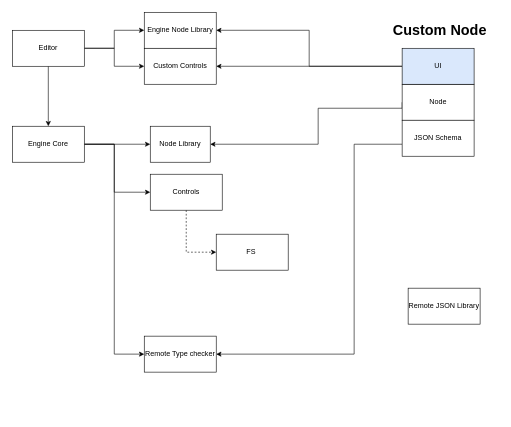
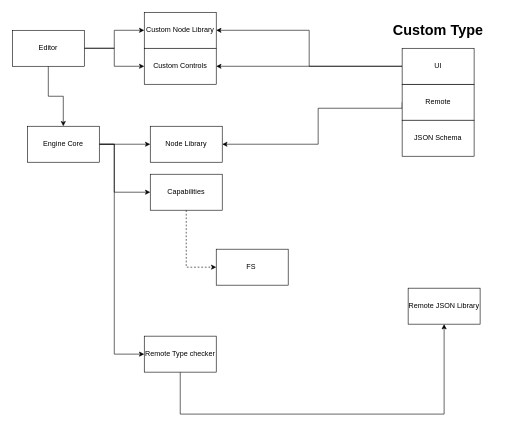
(415, 17) -> (415, 17)
(180, 30) -> (180, 30)
(438, 66) -> (438, 66)
(438, 102) -> (438, 102)
(48, 144) -> (63, 144)
(180, 144) -> (186, 144)
(354, 144) -> none
(186, 192) -> (186, 192)
(252, 252) -> (252, 267)
none -> (180, 413)
